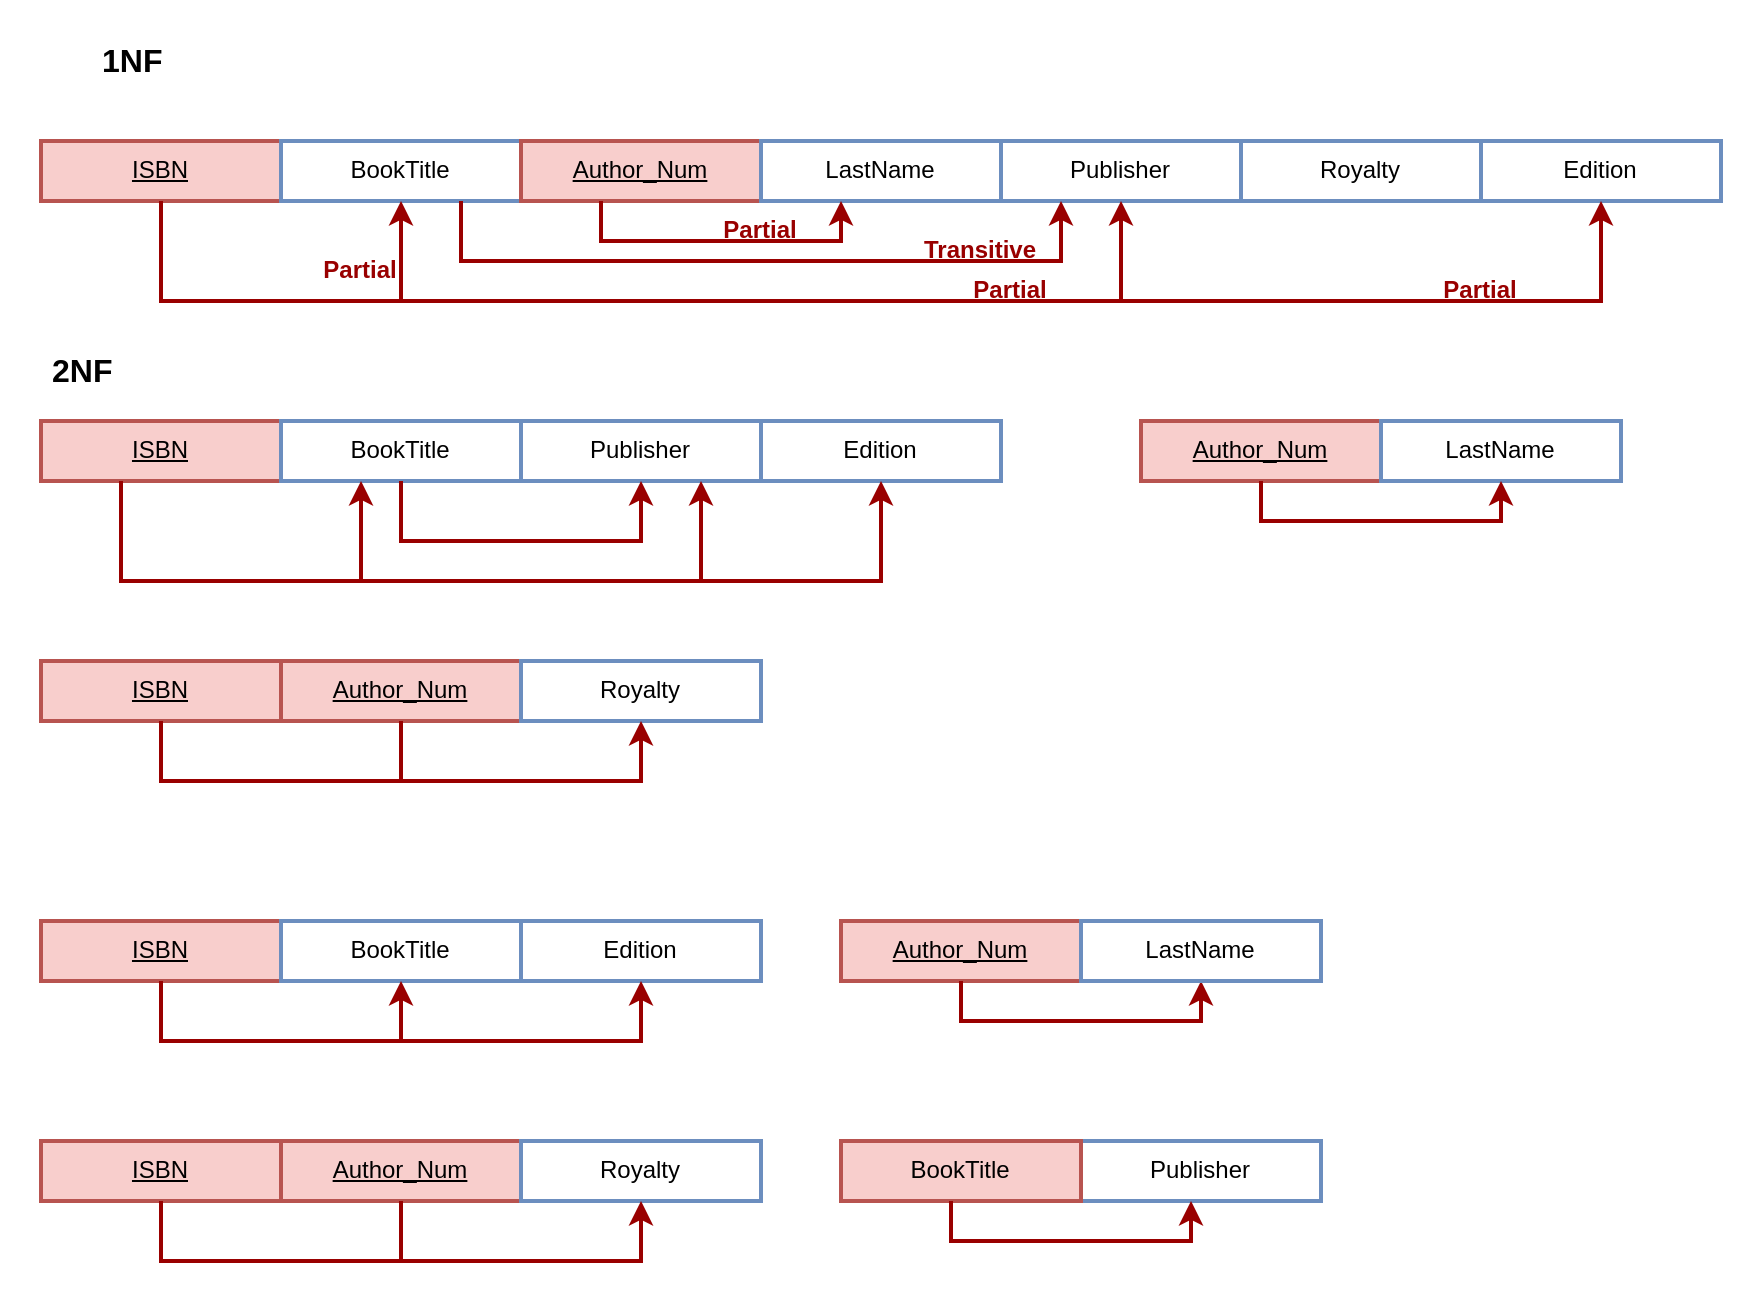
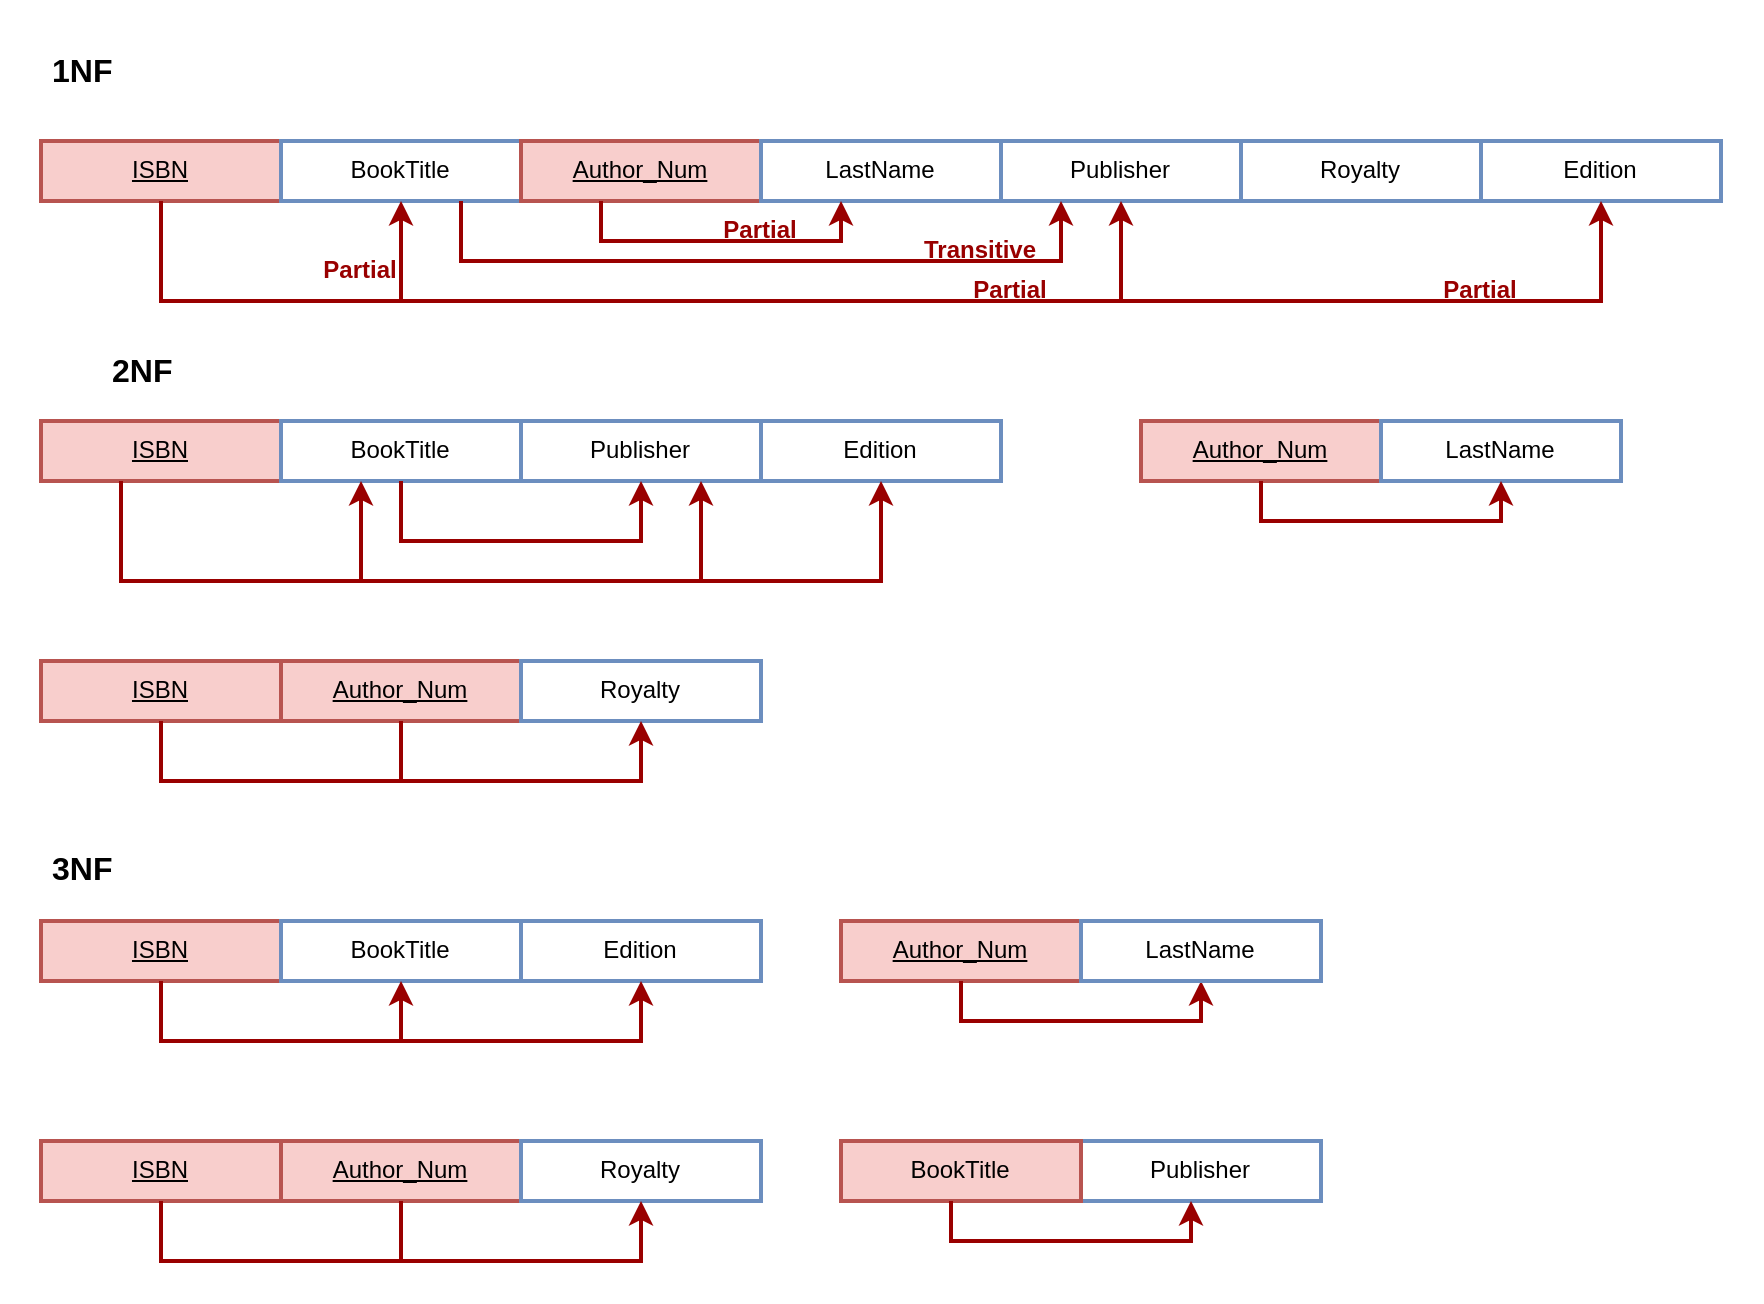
(171, 61) -> (121, 71)
(121, 371) -> (181, 371)
none -> (121, 869)
